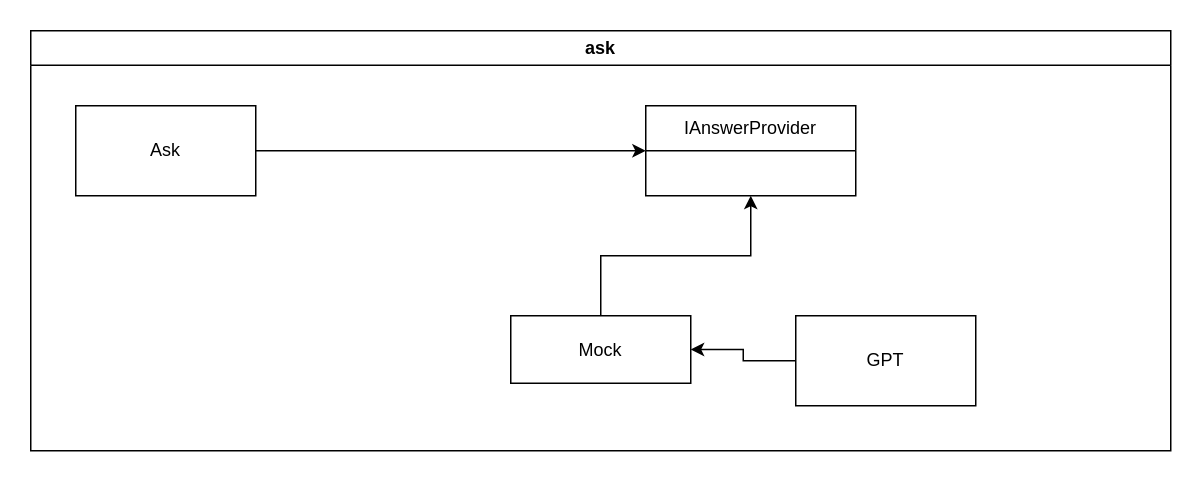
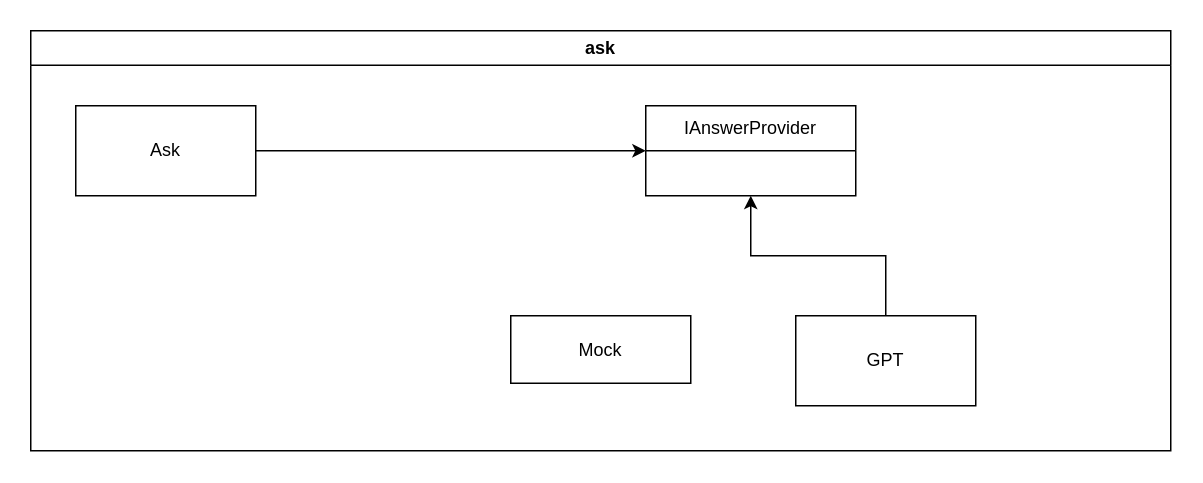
(645, 256) -> none
(743, 361) -> (849, 256)
